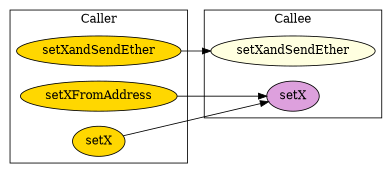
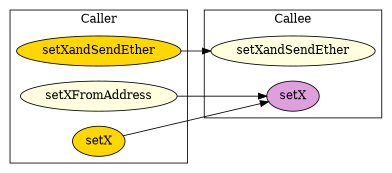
(99, 96) -> (99, 96)
